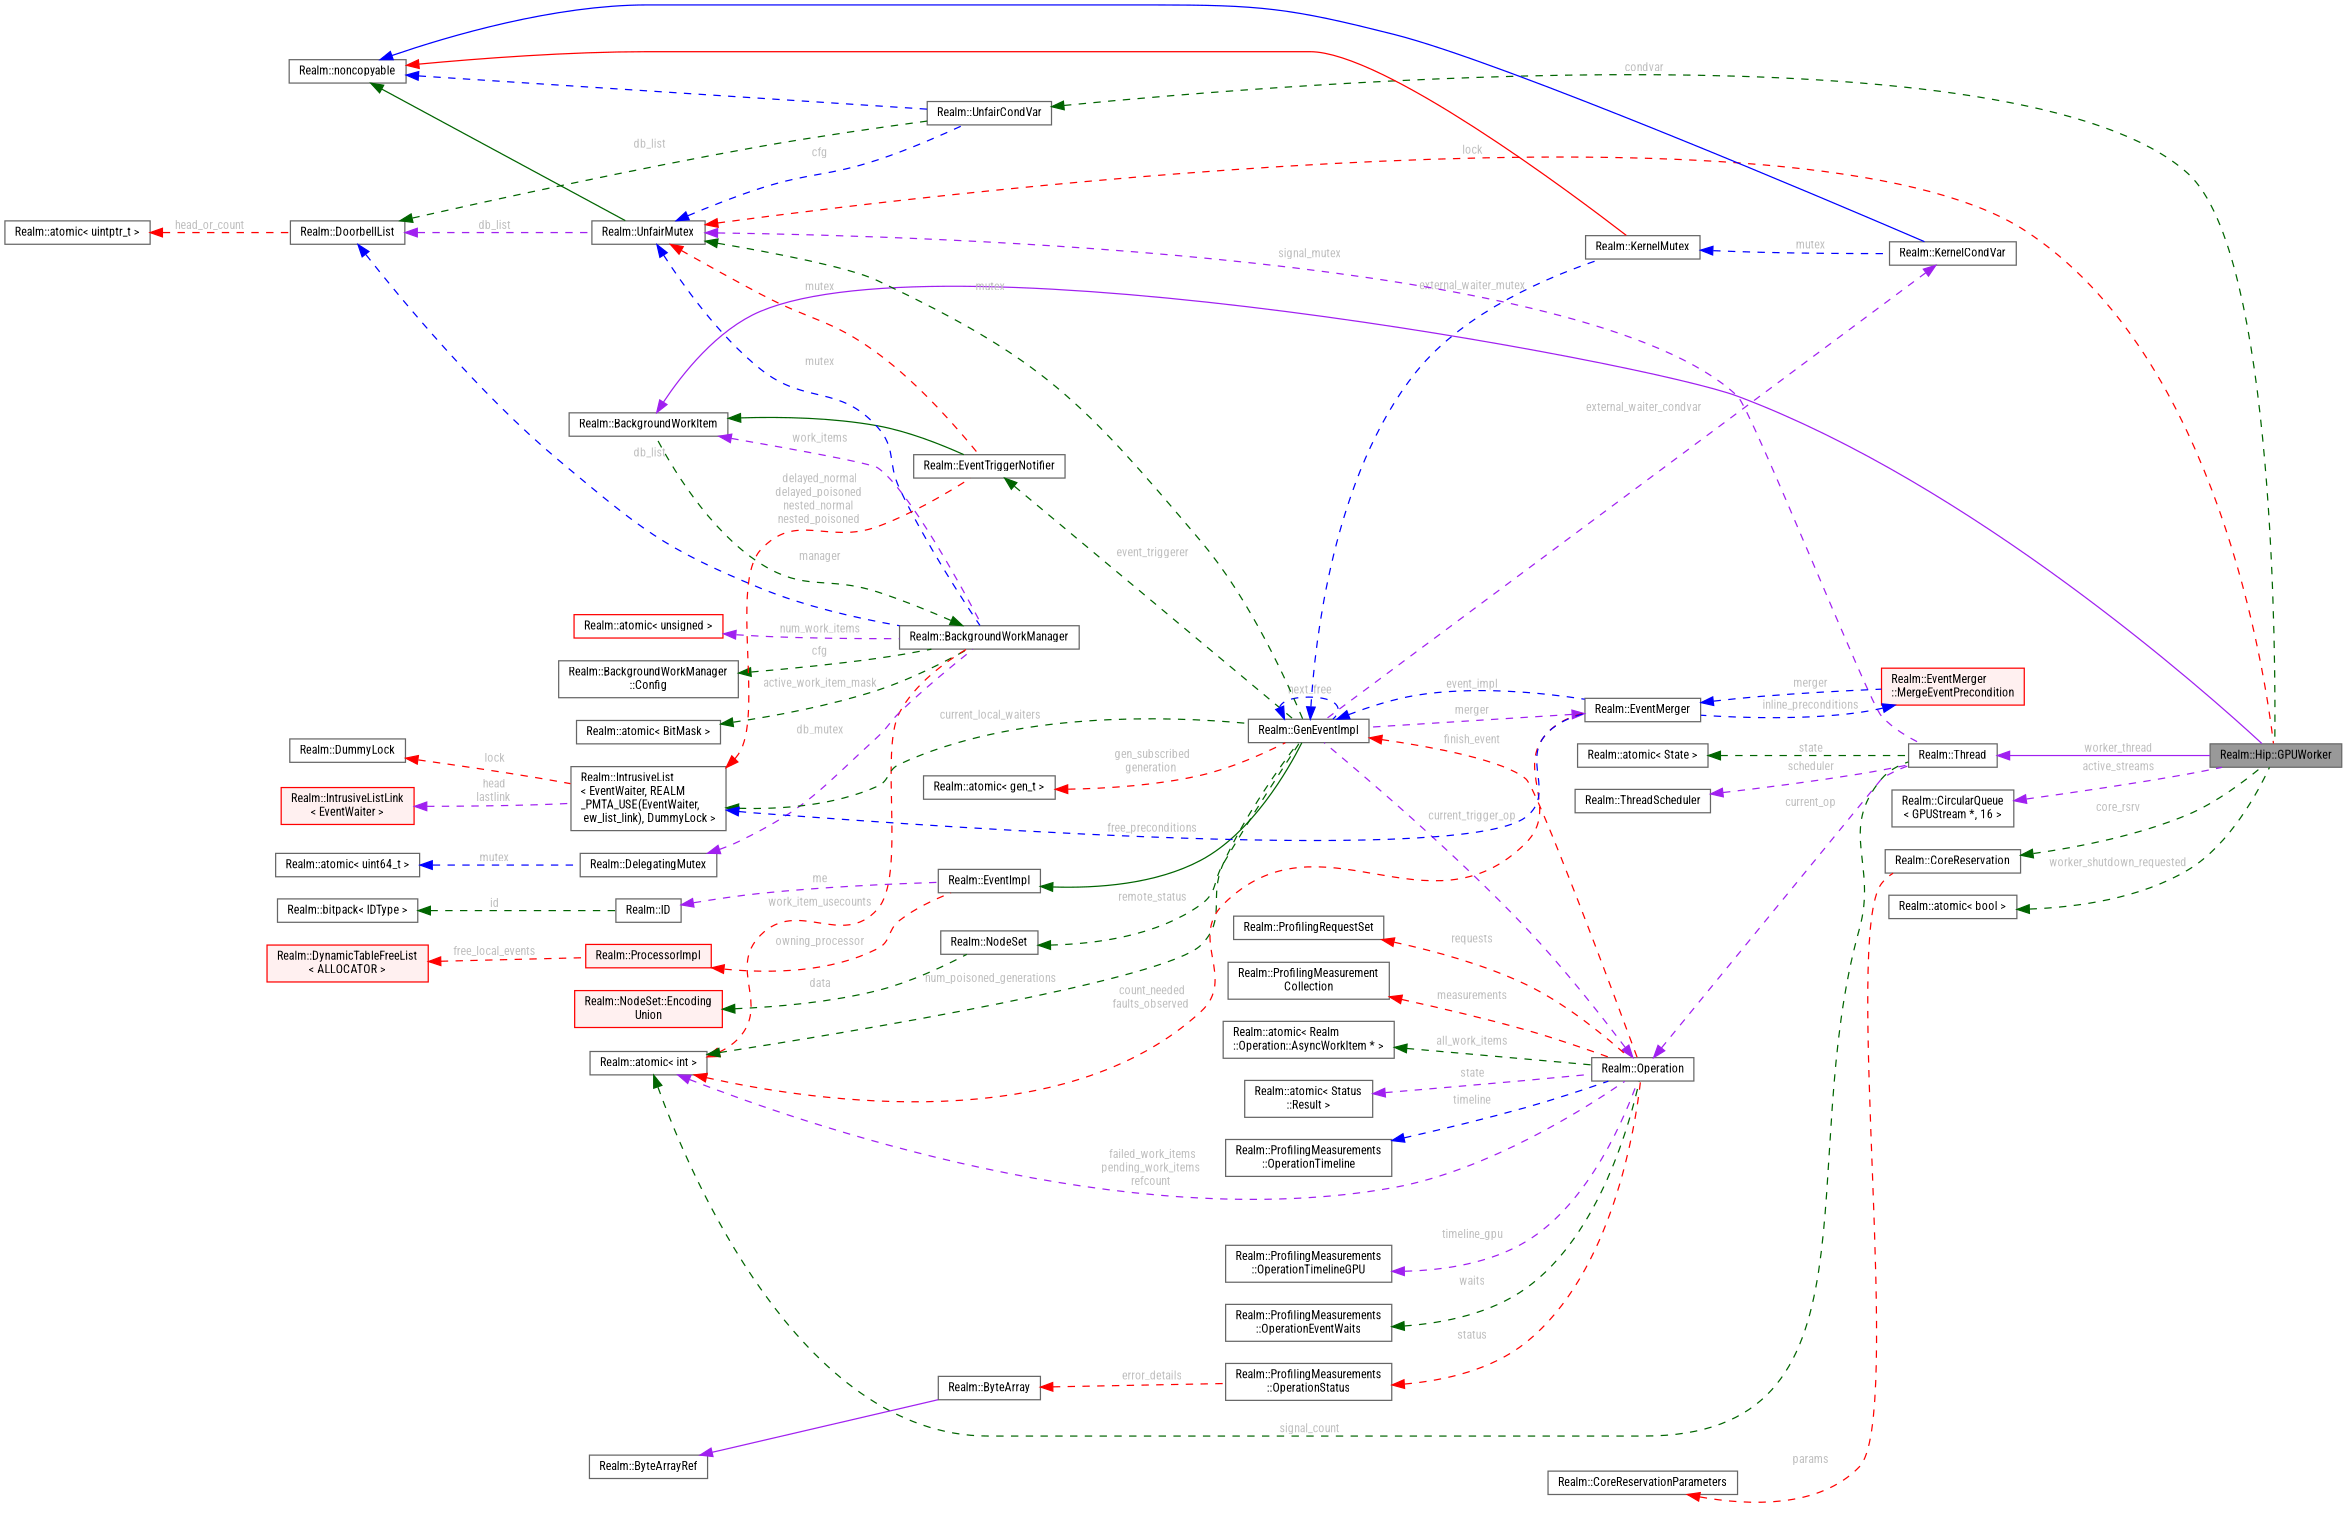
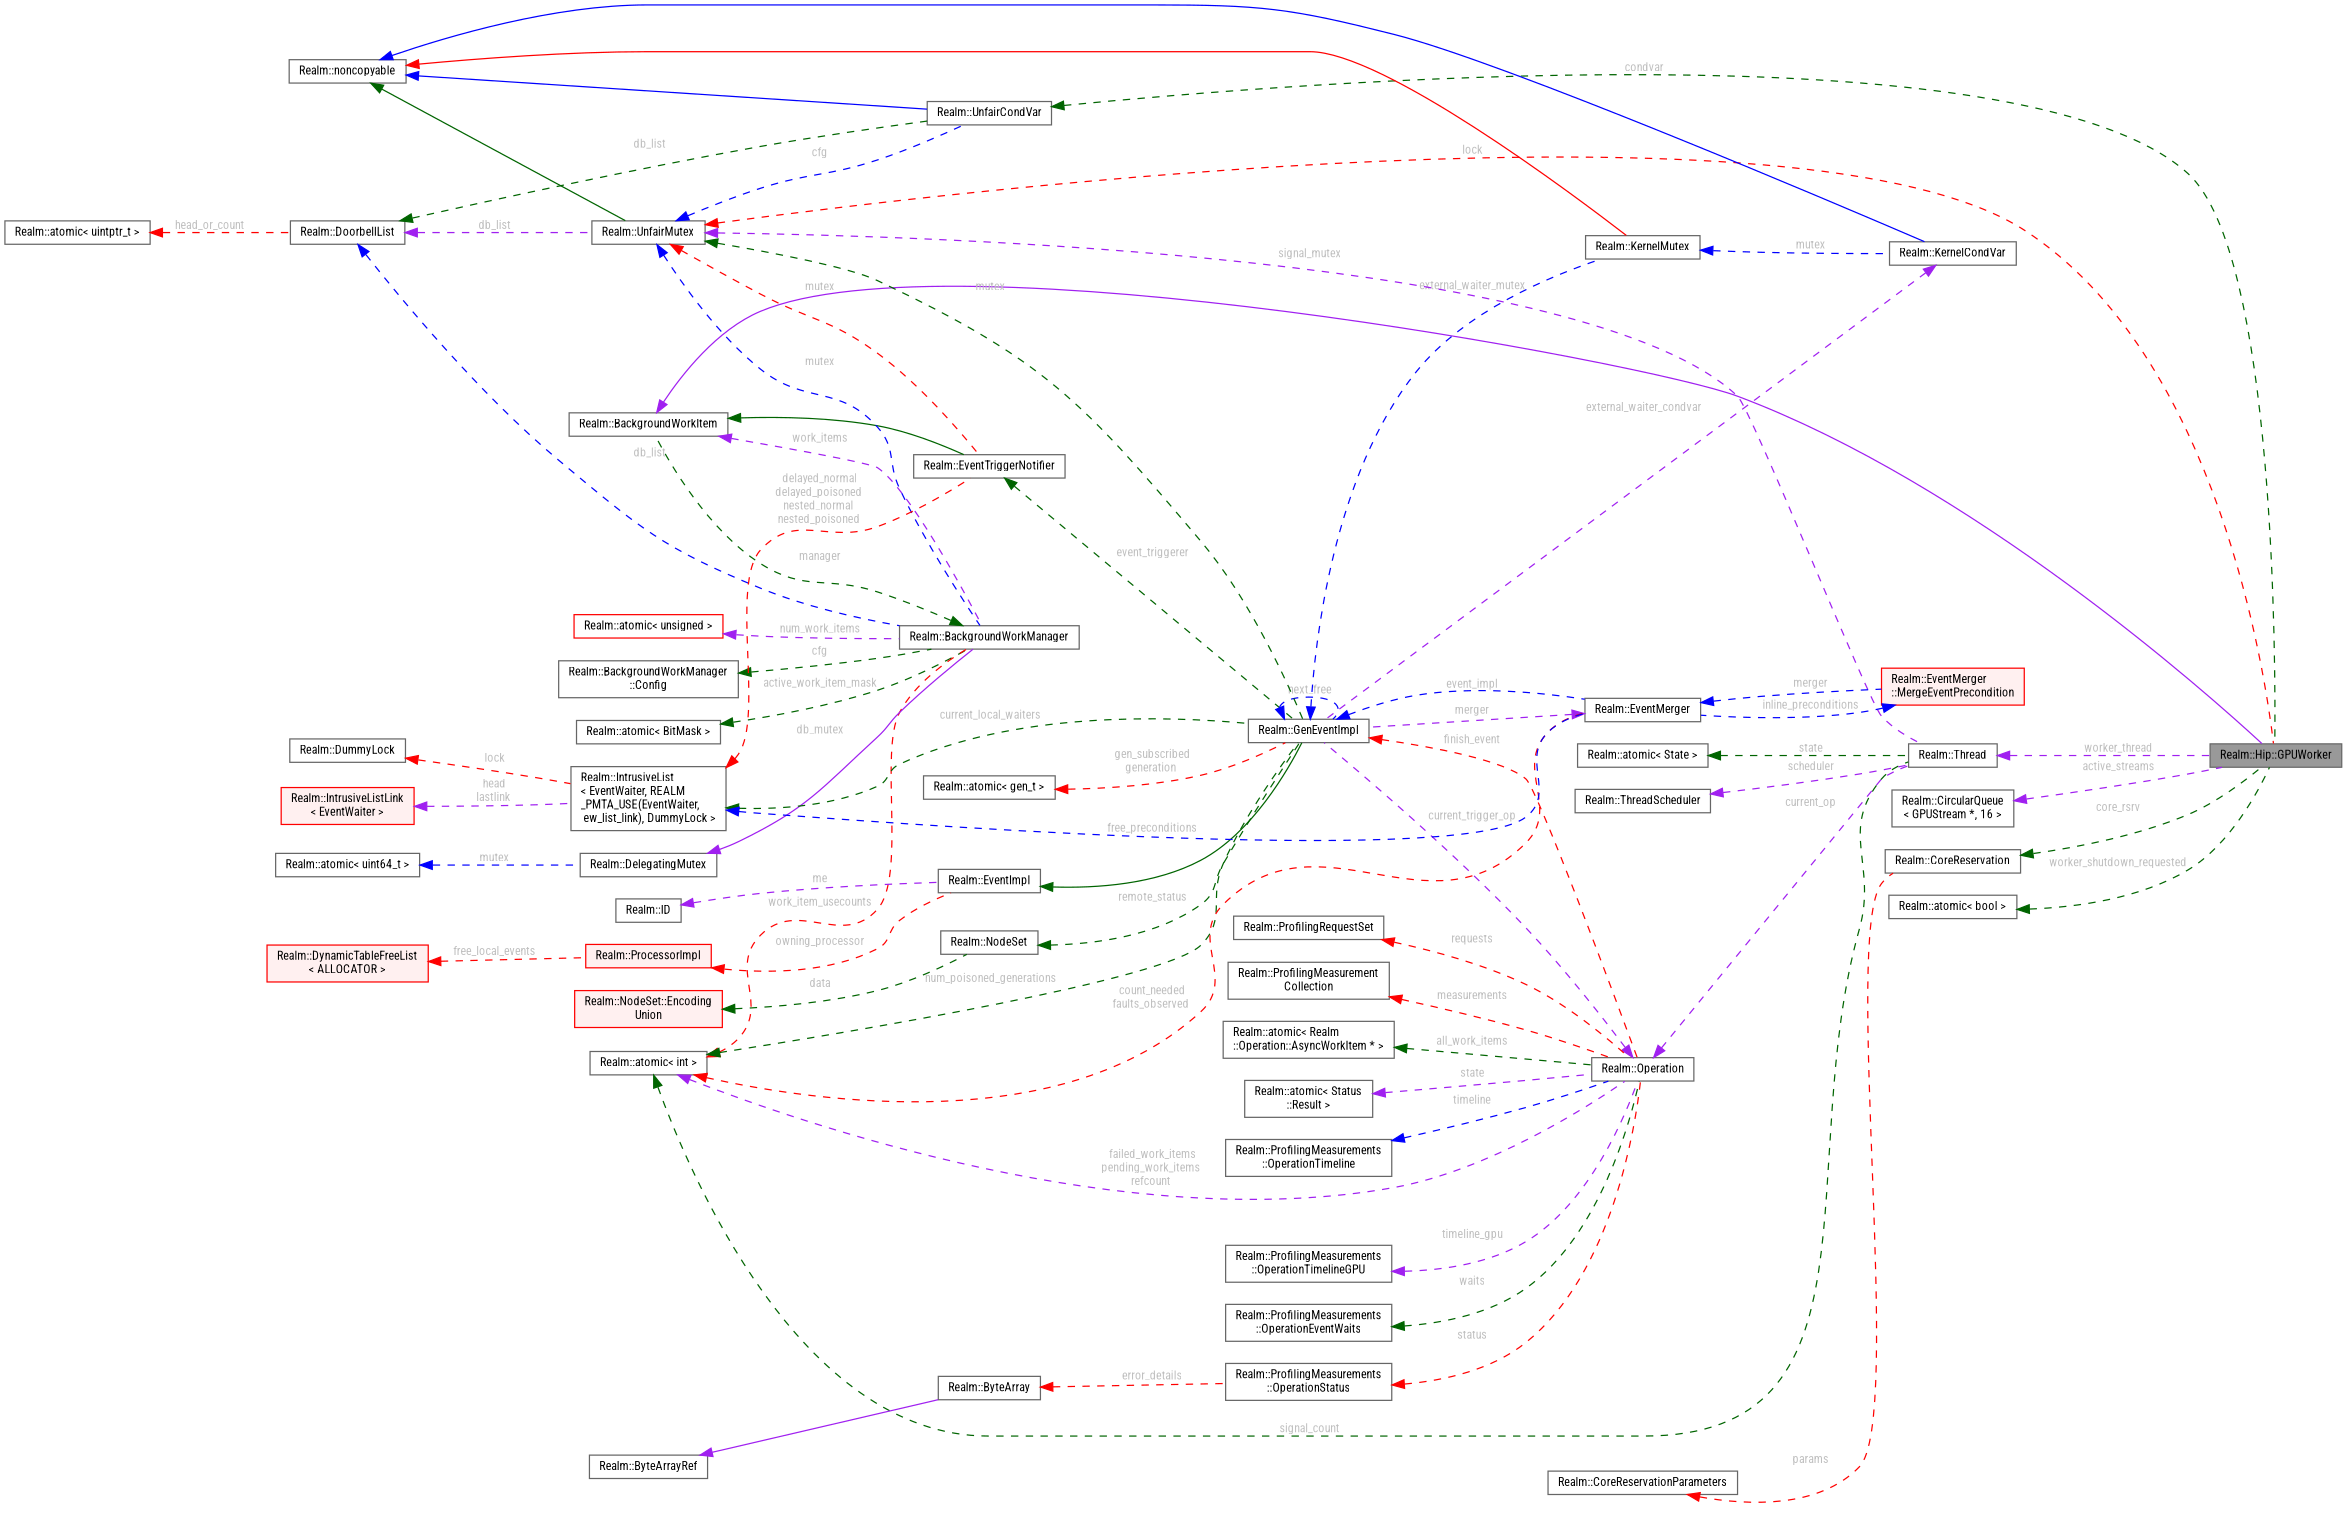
(673, 93) -> (673, 93)
(2110, 756) -> (2110, 756)
(853, 759) -> (853, 759)
(348, 911) -> none
